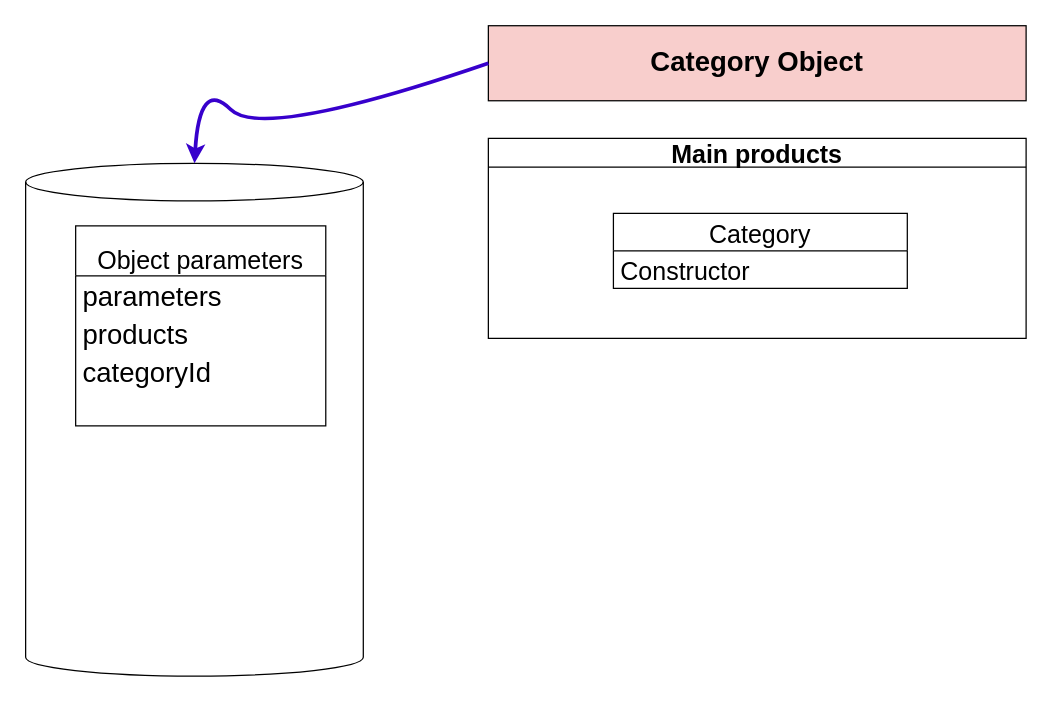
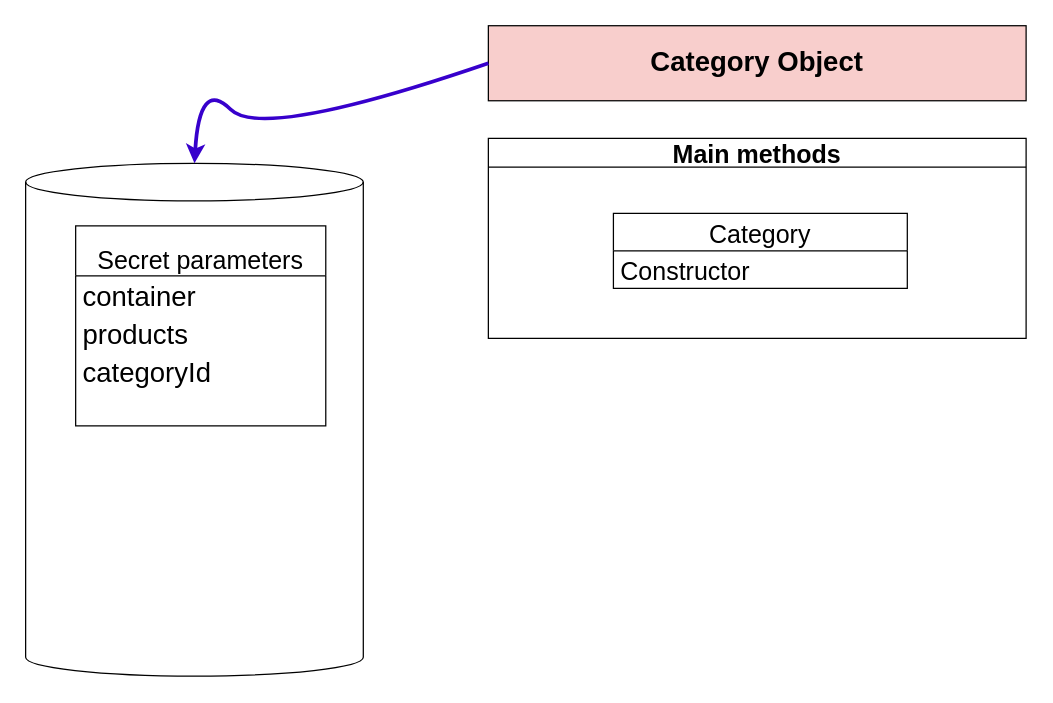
(756, 155) -> (756, 155)
(200, 260) -> (200, 260)
(160, 297) -> (148, 297)
